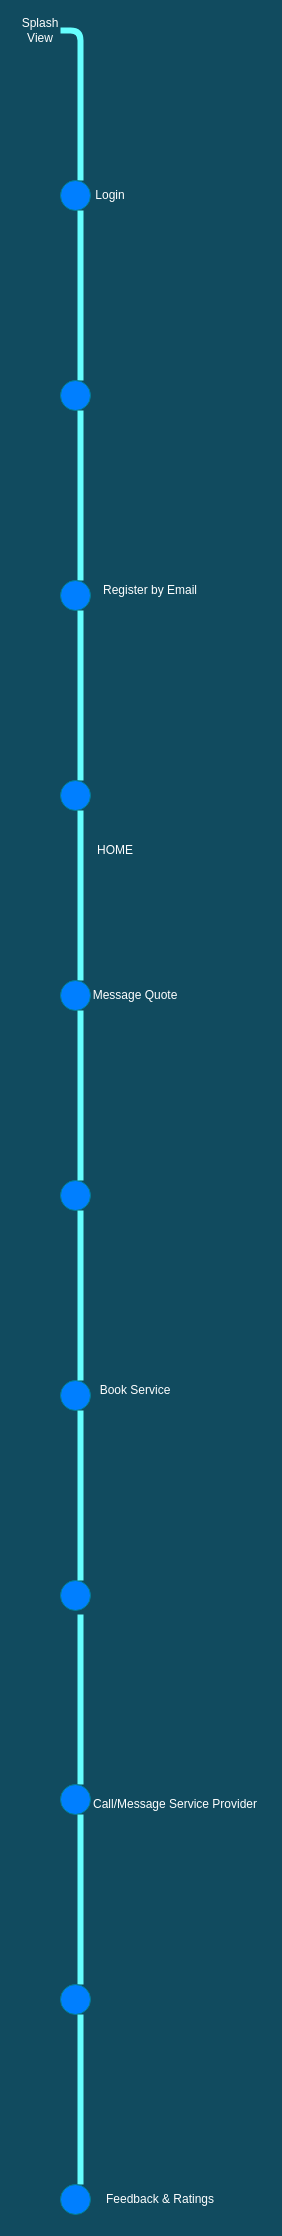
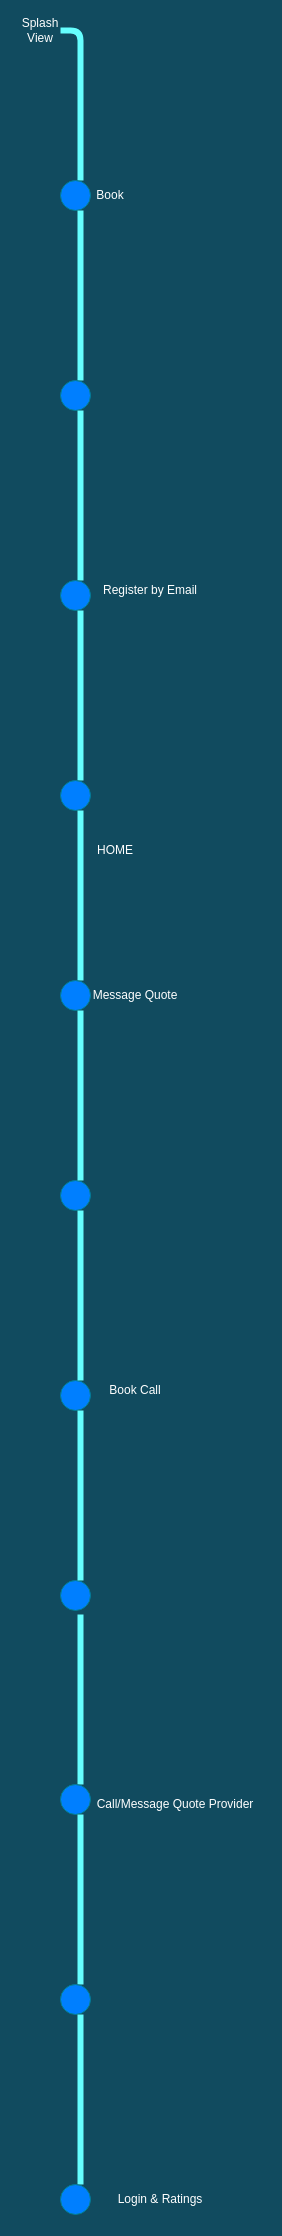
(111, 196) -> (111, 196)
(136, 1391) -> (136, 1391)
(176, 1805) -> (176, 1805)
(161, 2200) -> (161, 2200)
